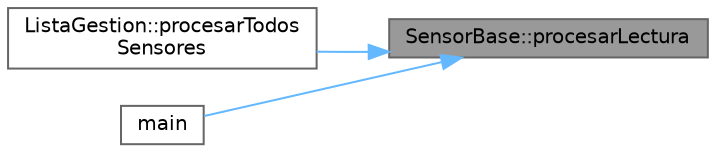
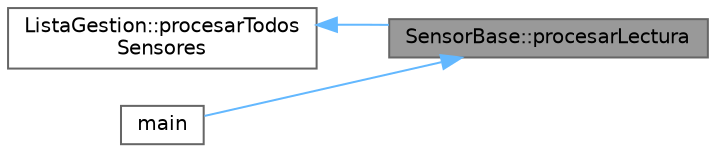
(343, 52) -> (363, 25)
